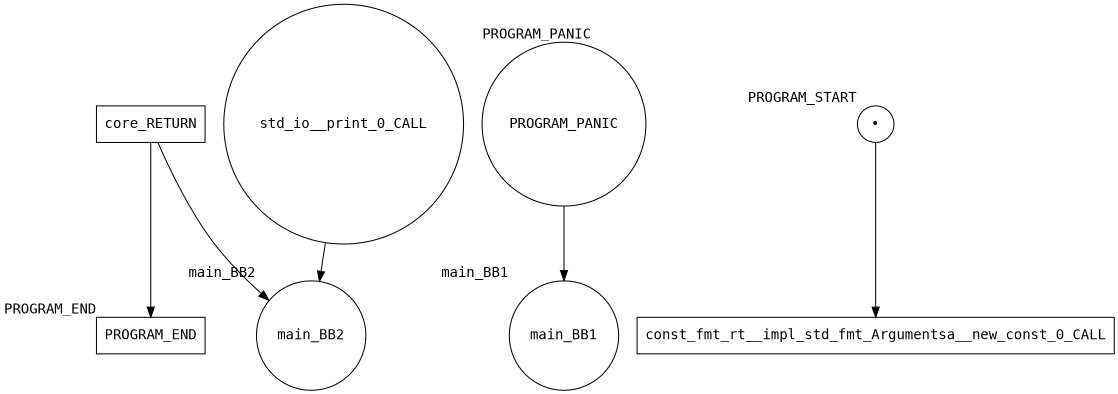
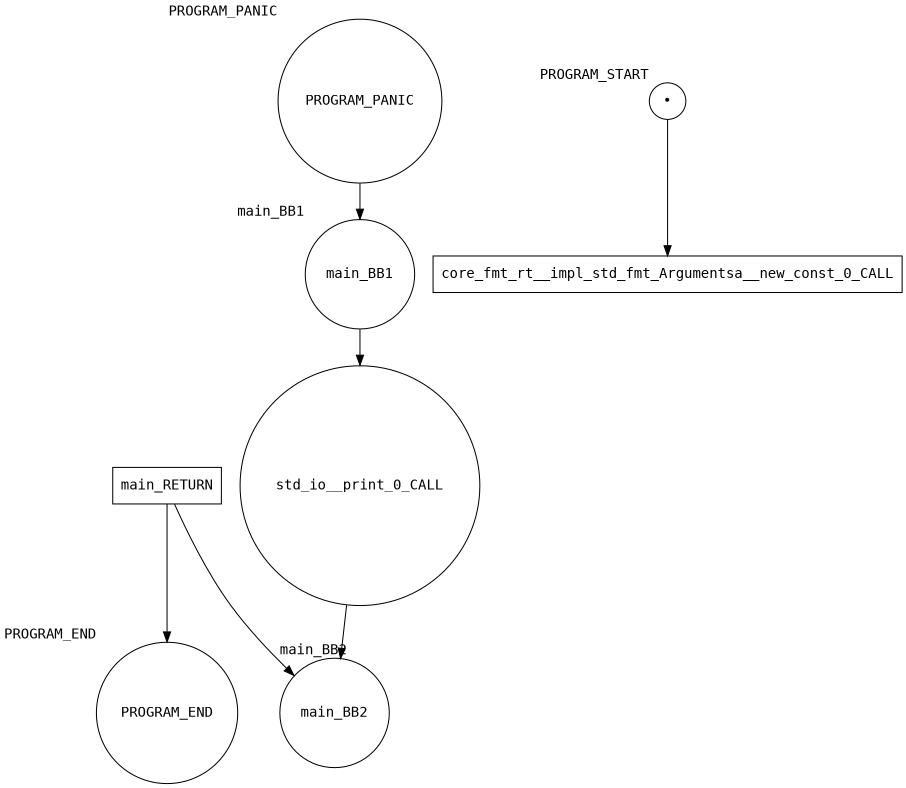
(151, 124) -> (167, 486)
(151, 336) -> (167, 713)
(876, 336) -> (668, 274)
none -> (360, 342)
